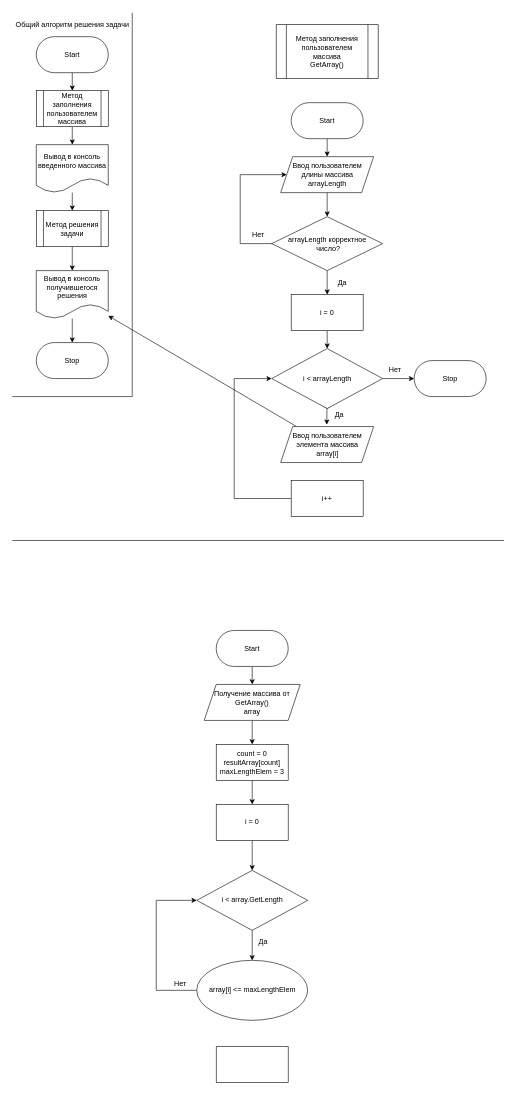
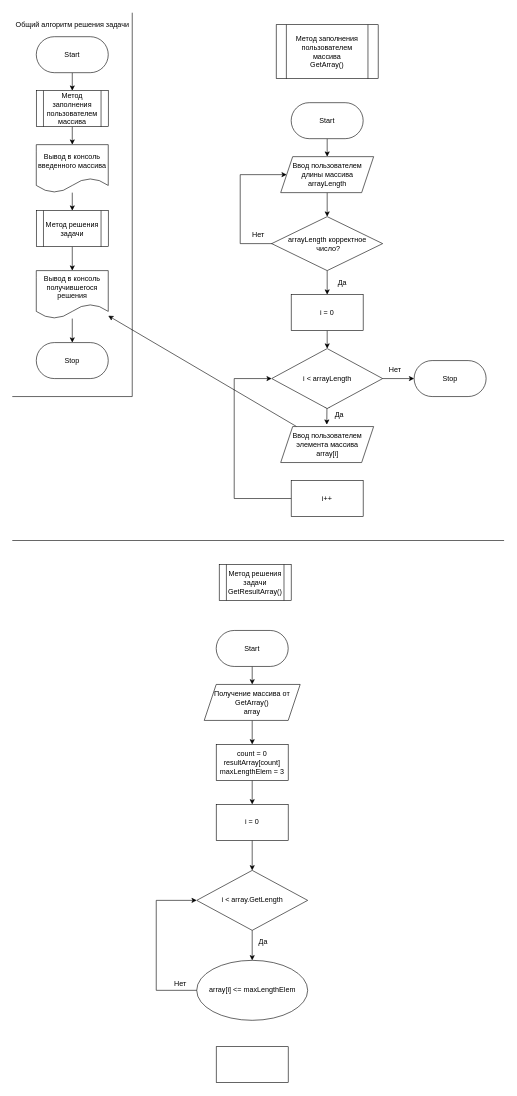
none -> (255, 582)
